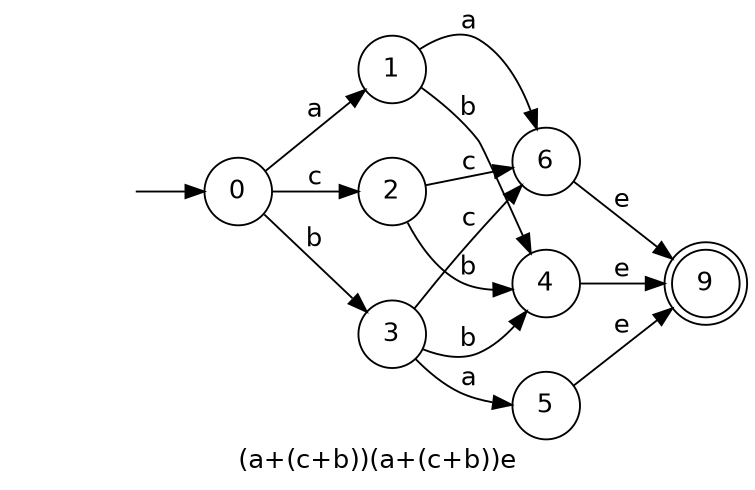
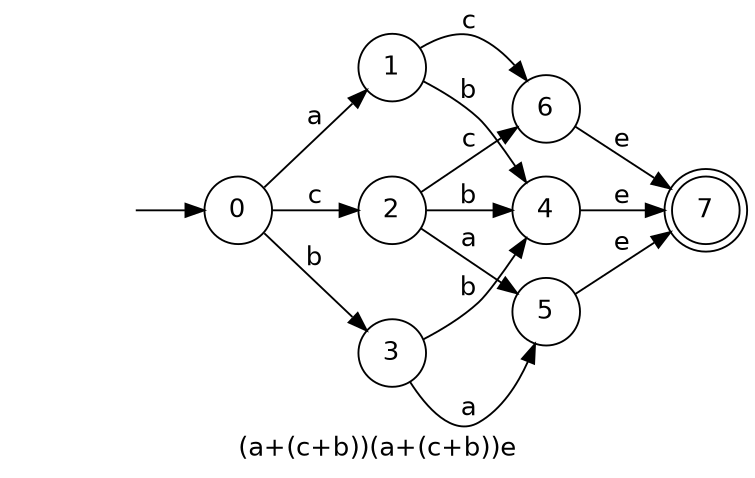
(469, 22) -> (469, 22)
(460, 253) -> none
none -> (461, 256)
(706, 284) -> (706, 210)
